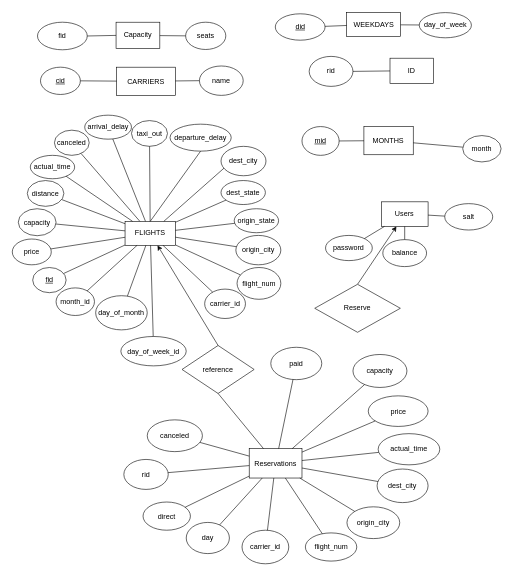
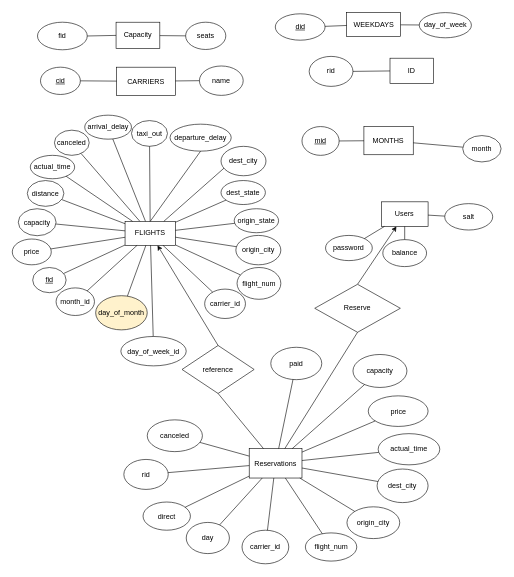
(122, 313) -> (122, 313)
none -> (321, 391)
